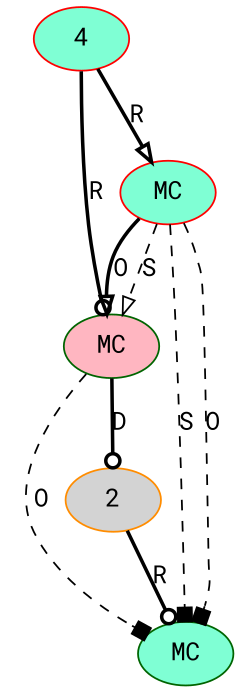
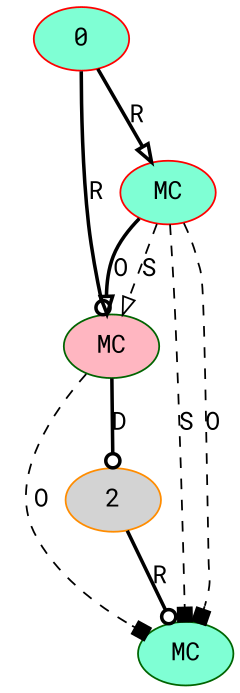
(81, 39) -> (81, 39)
